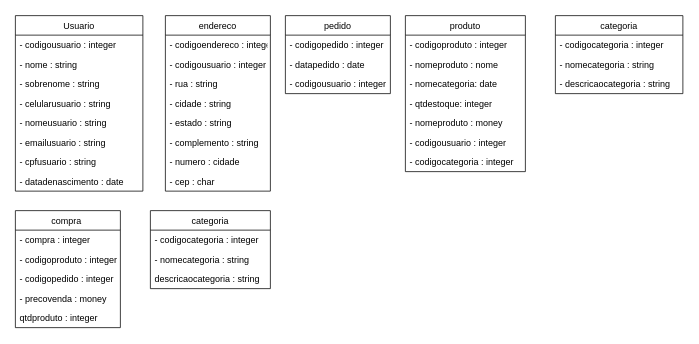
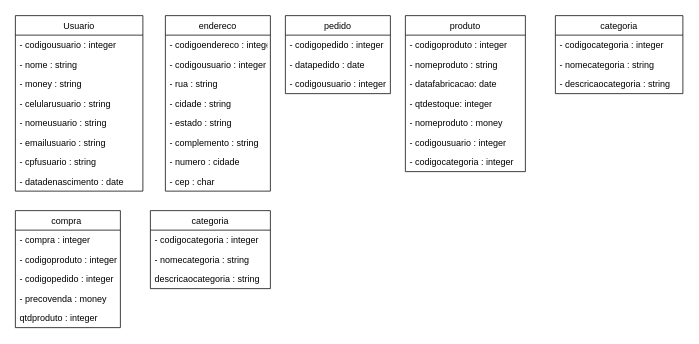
(455, 65) -> (459, 65)
(64, 84) -> (54, 84)
(458, 84) -> (460, 84)
